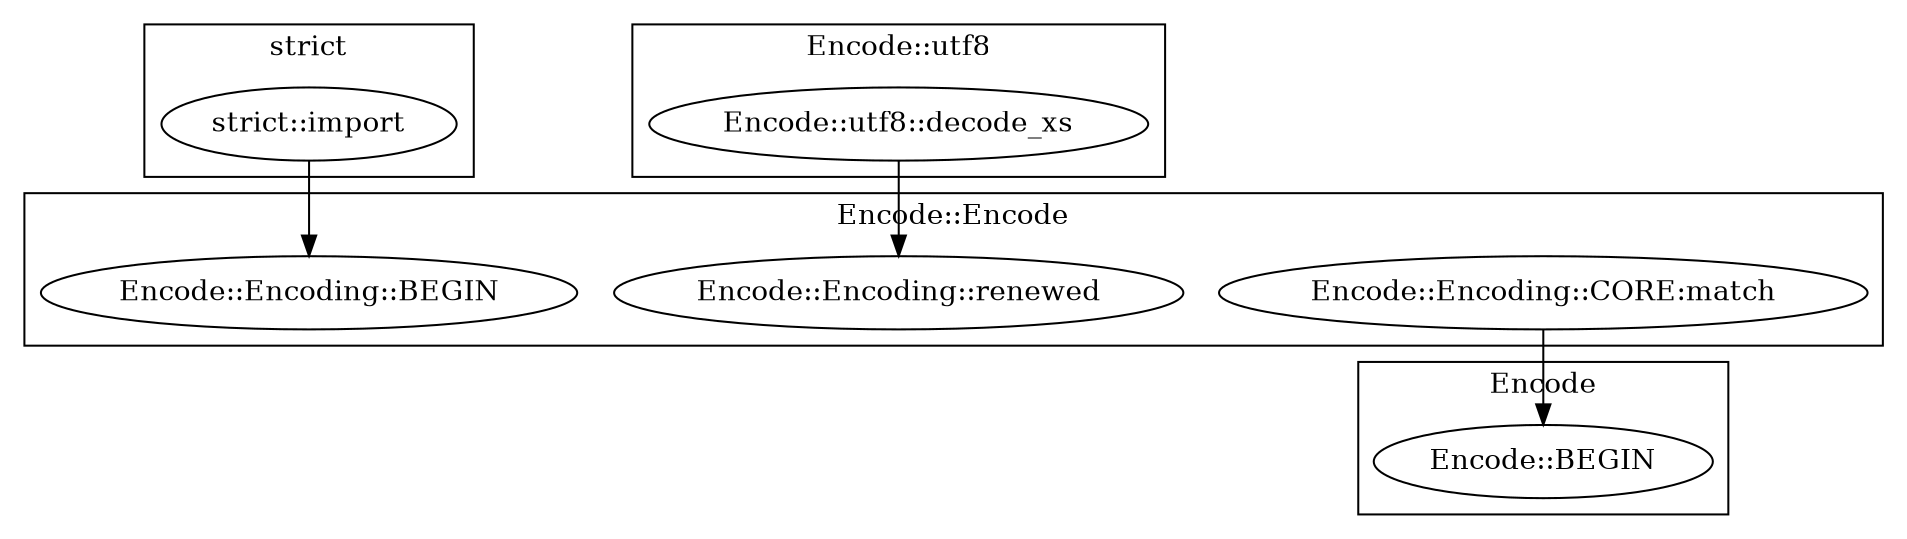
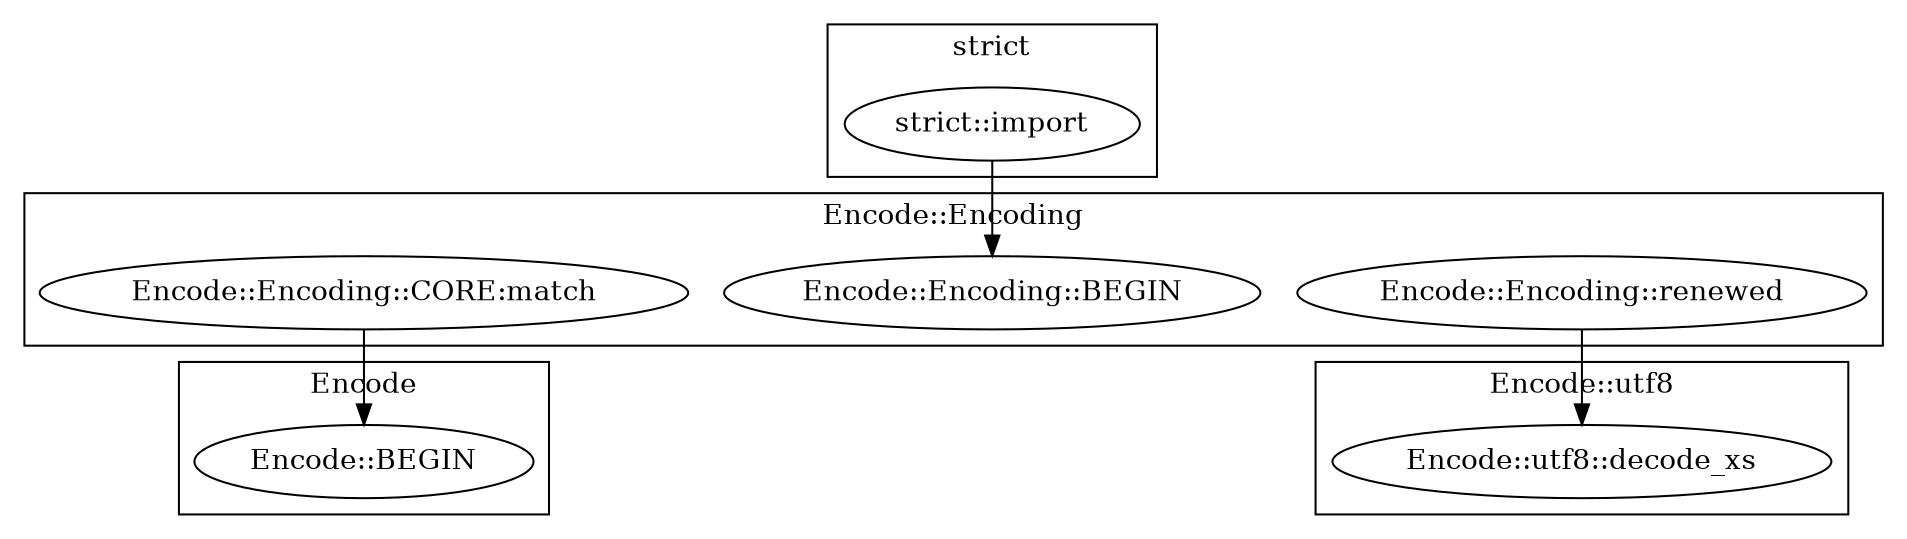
(899, 206) -> (1582, 374)
(954, 217) -> (954, 217)
